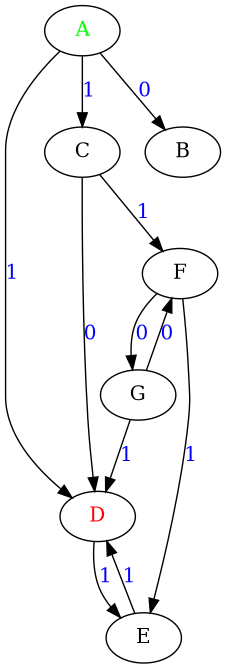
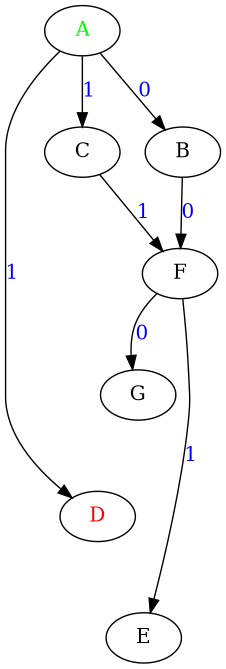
(84, 327) -> none
(157, 341) -> (182, 206)
(120, 449) -> none
(96, 576) -> none
(123, 584) -> none
